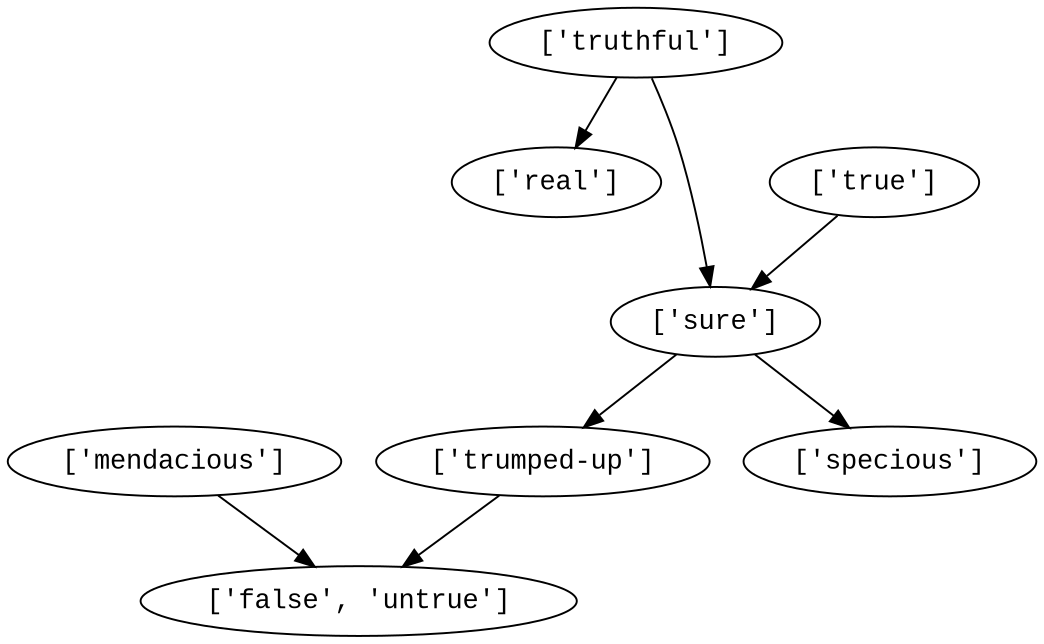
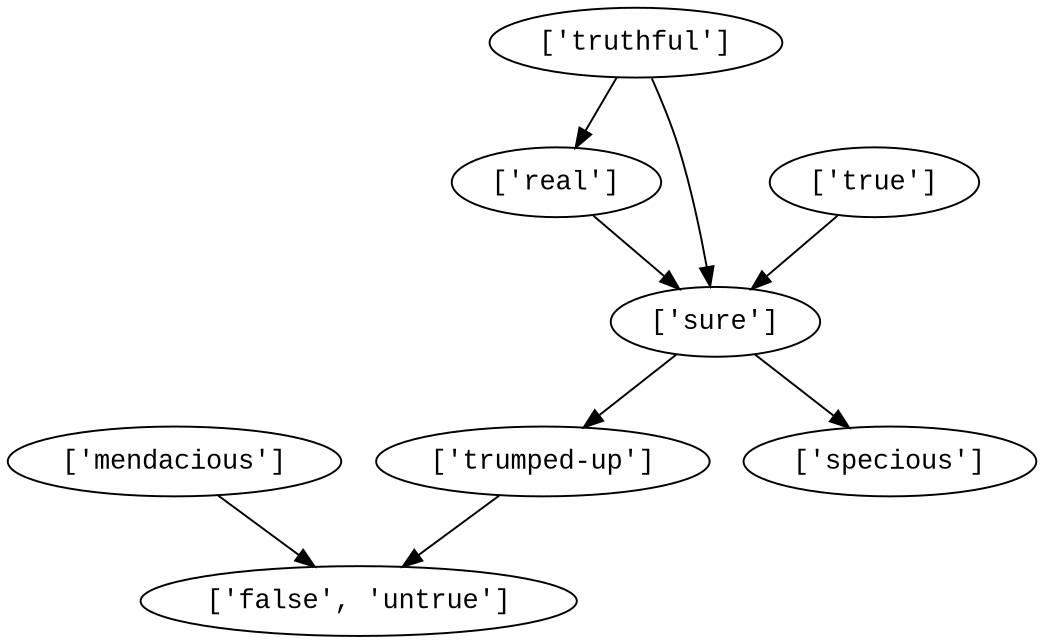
none -> (629, 246)
